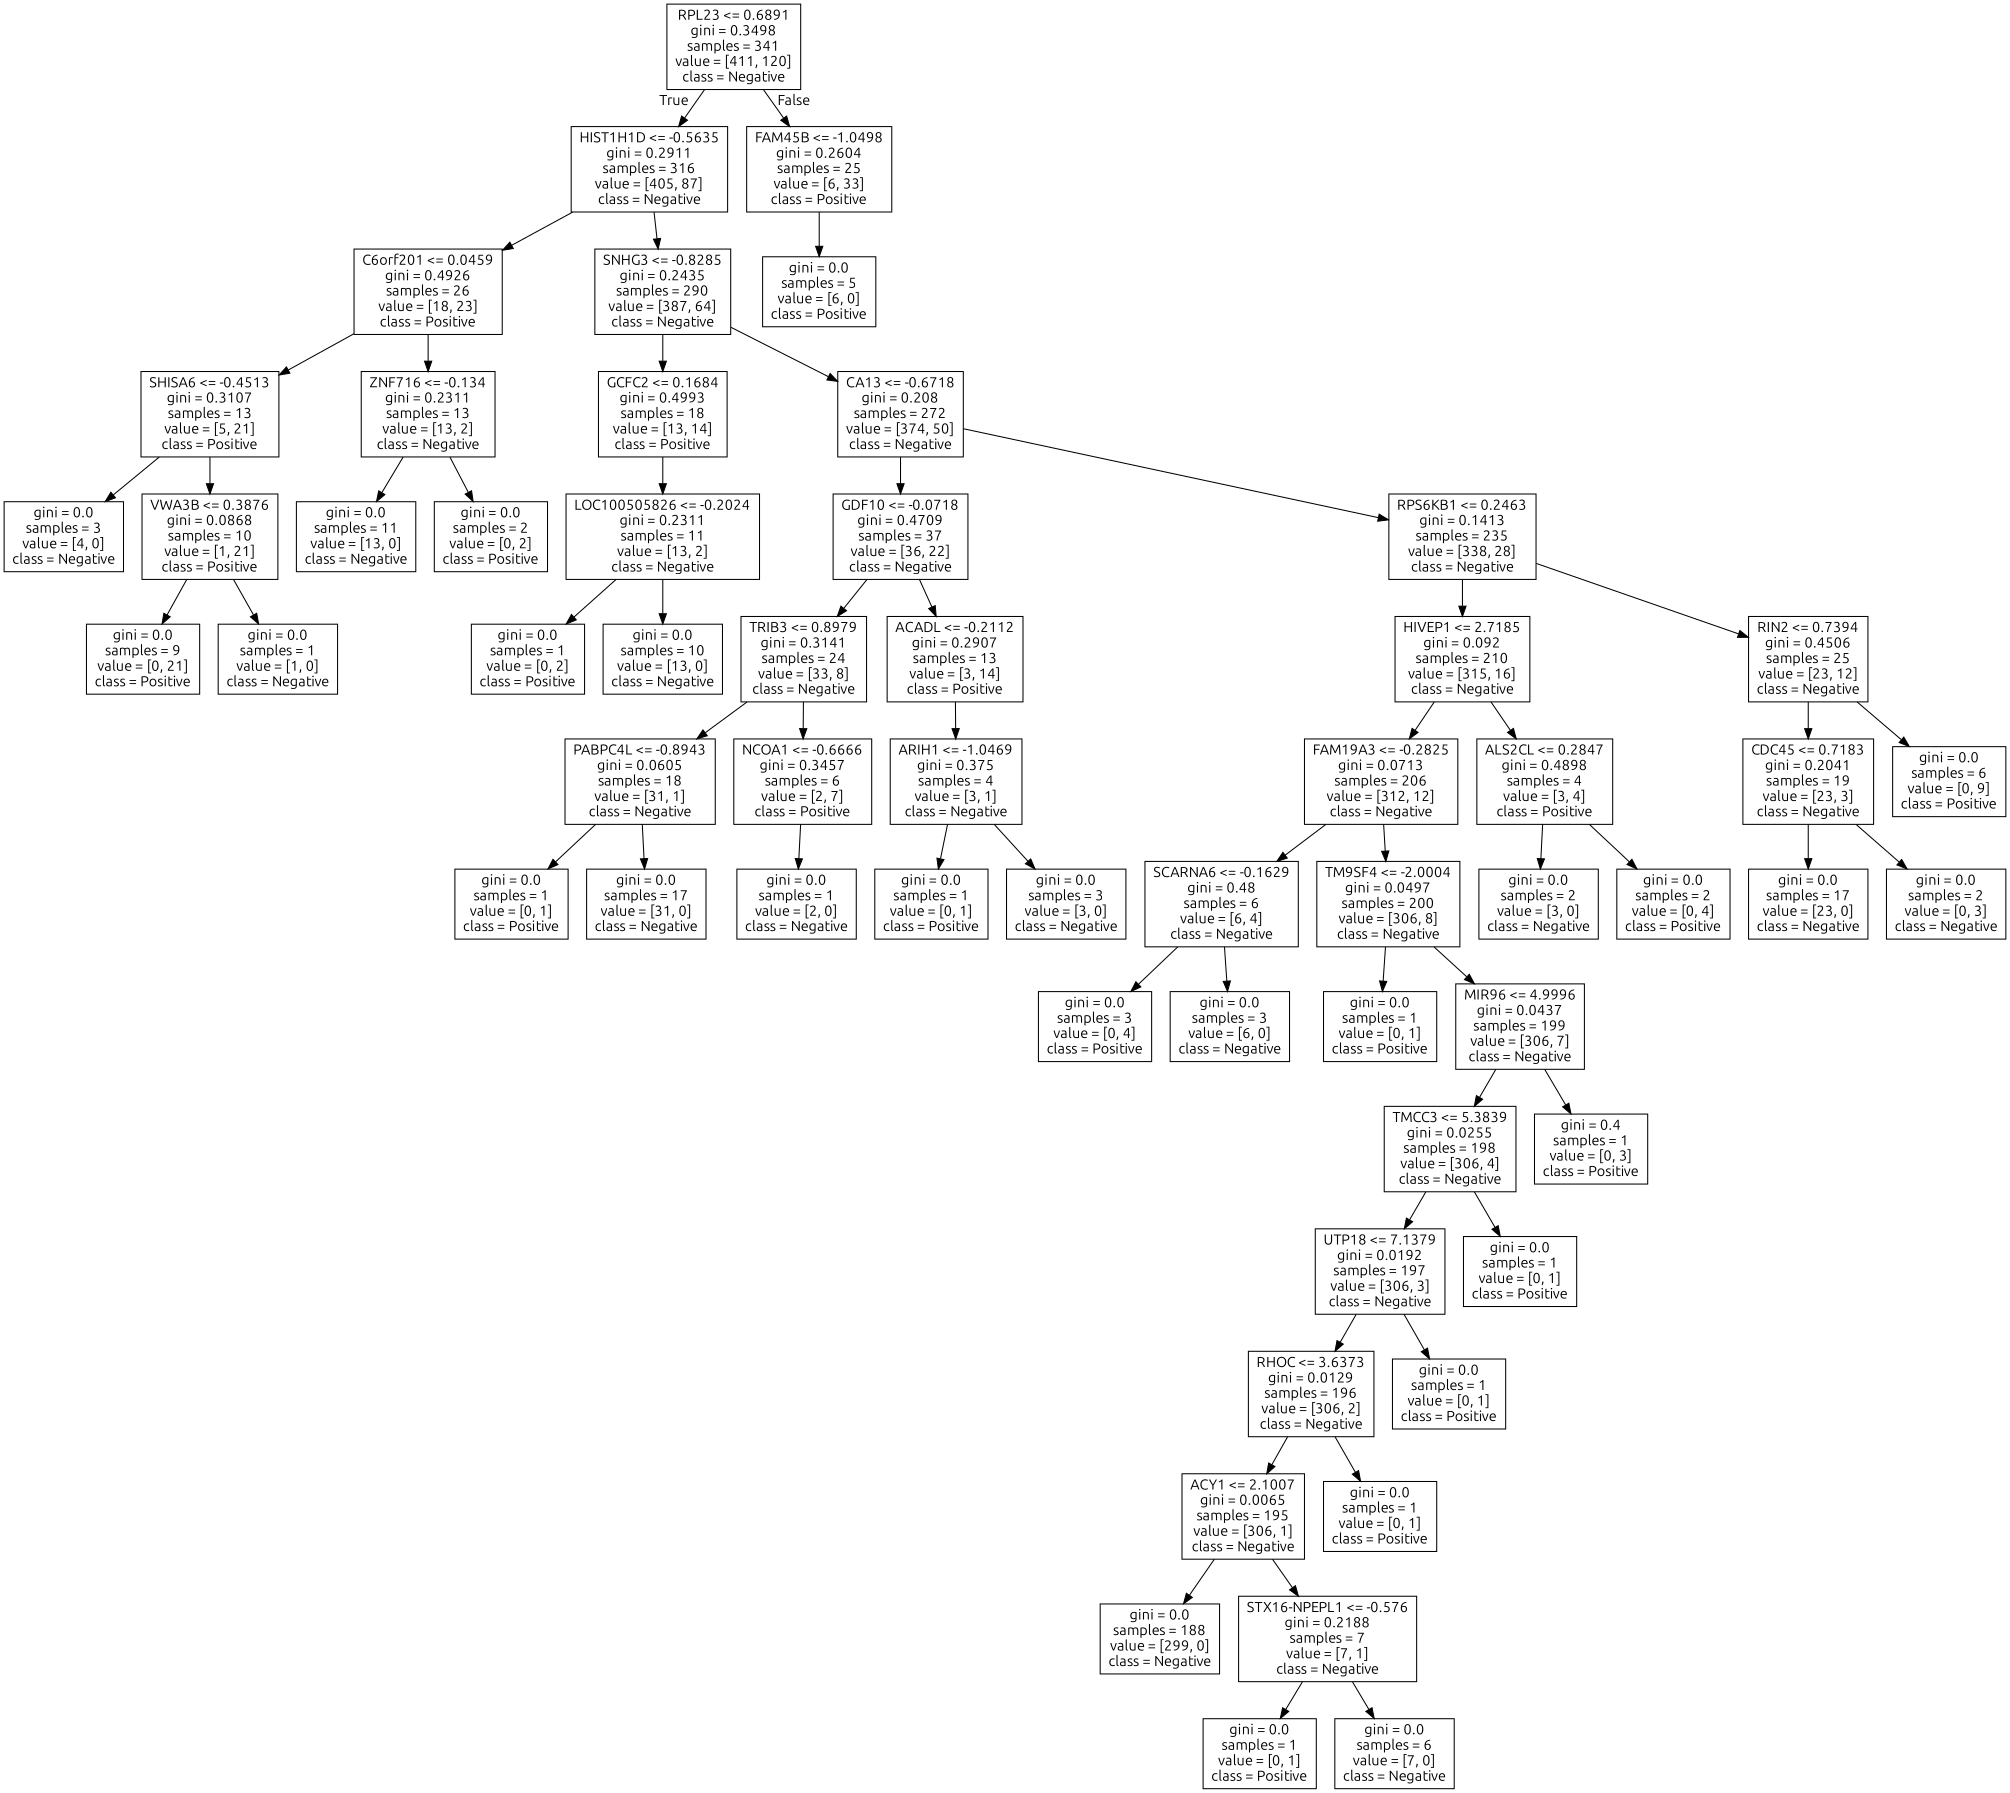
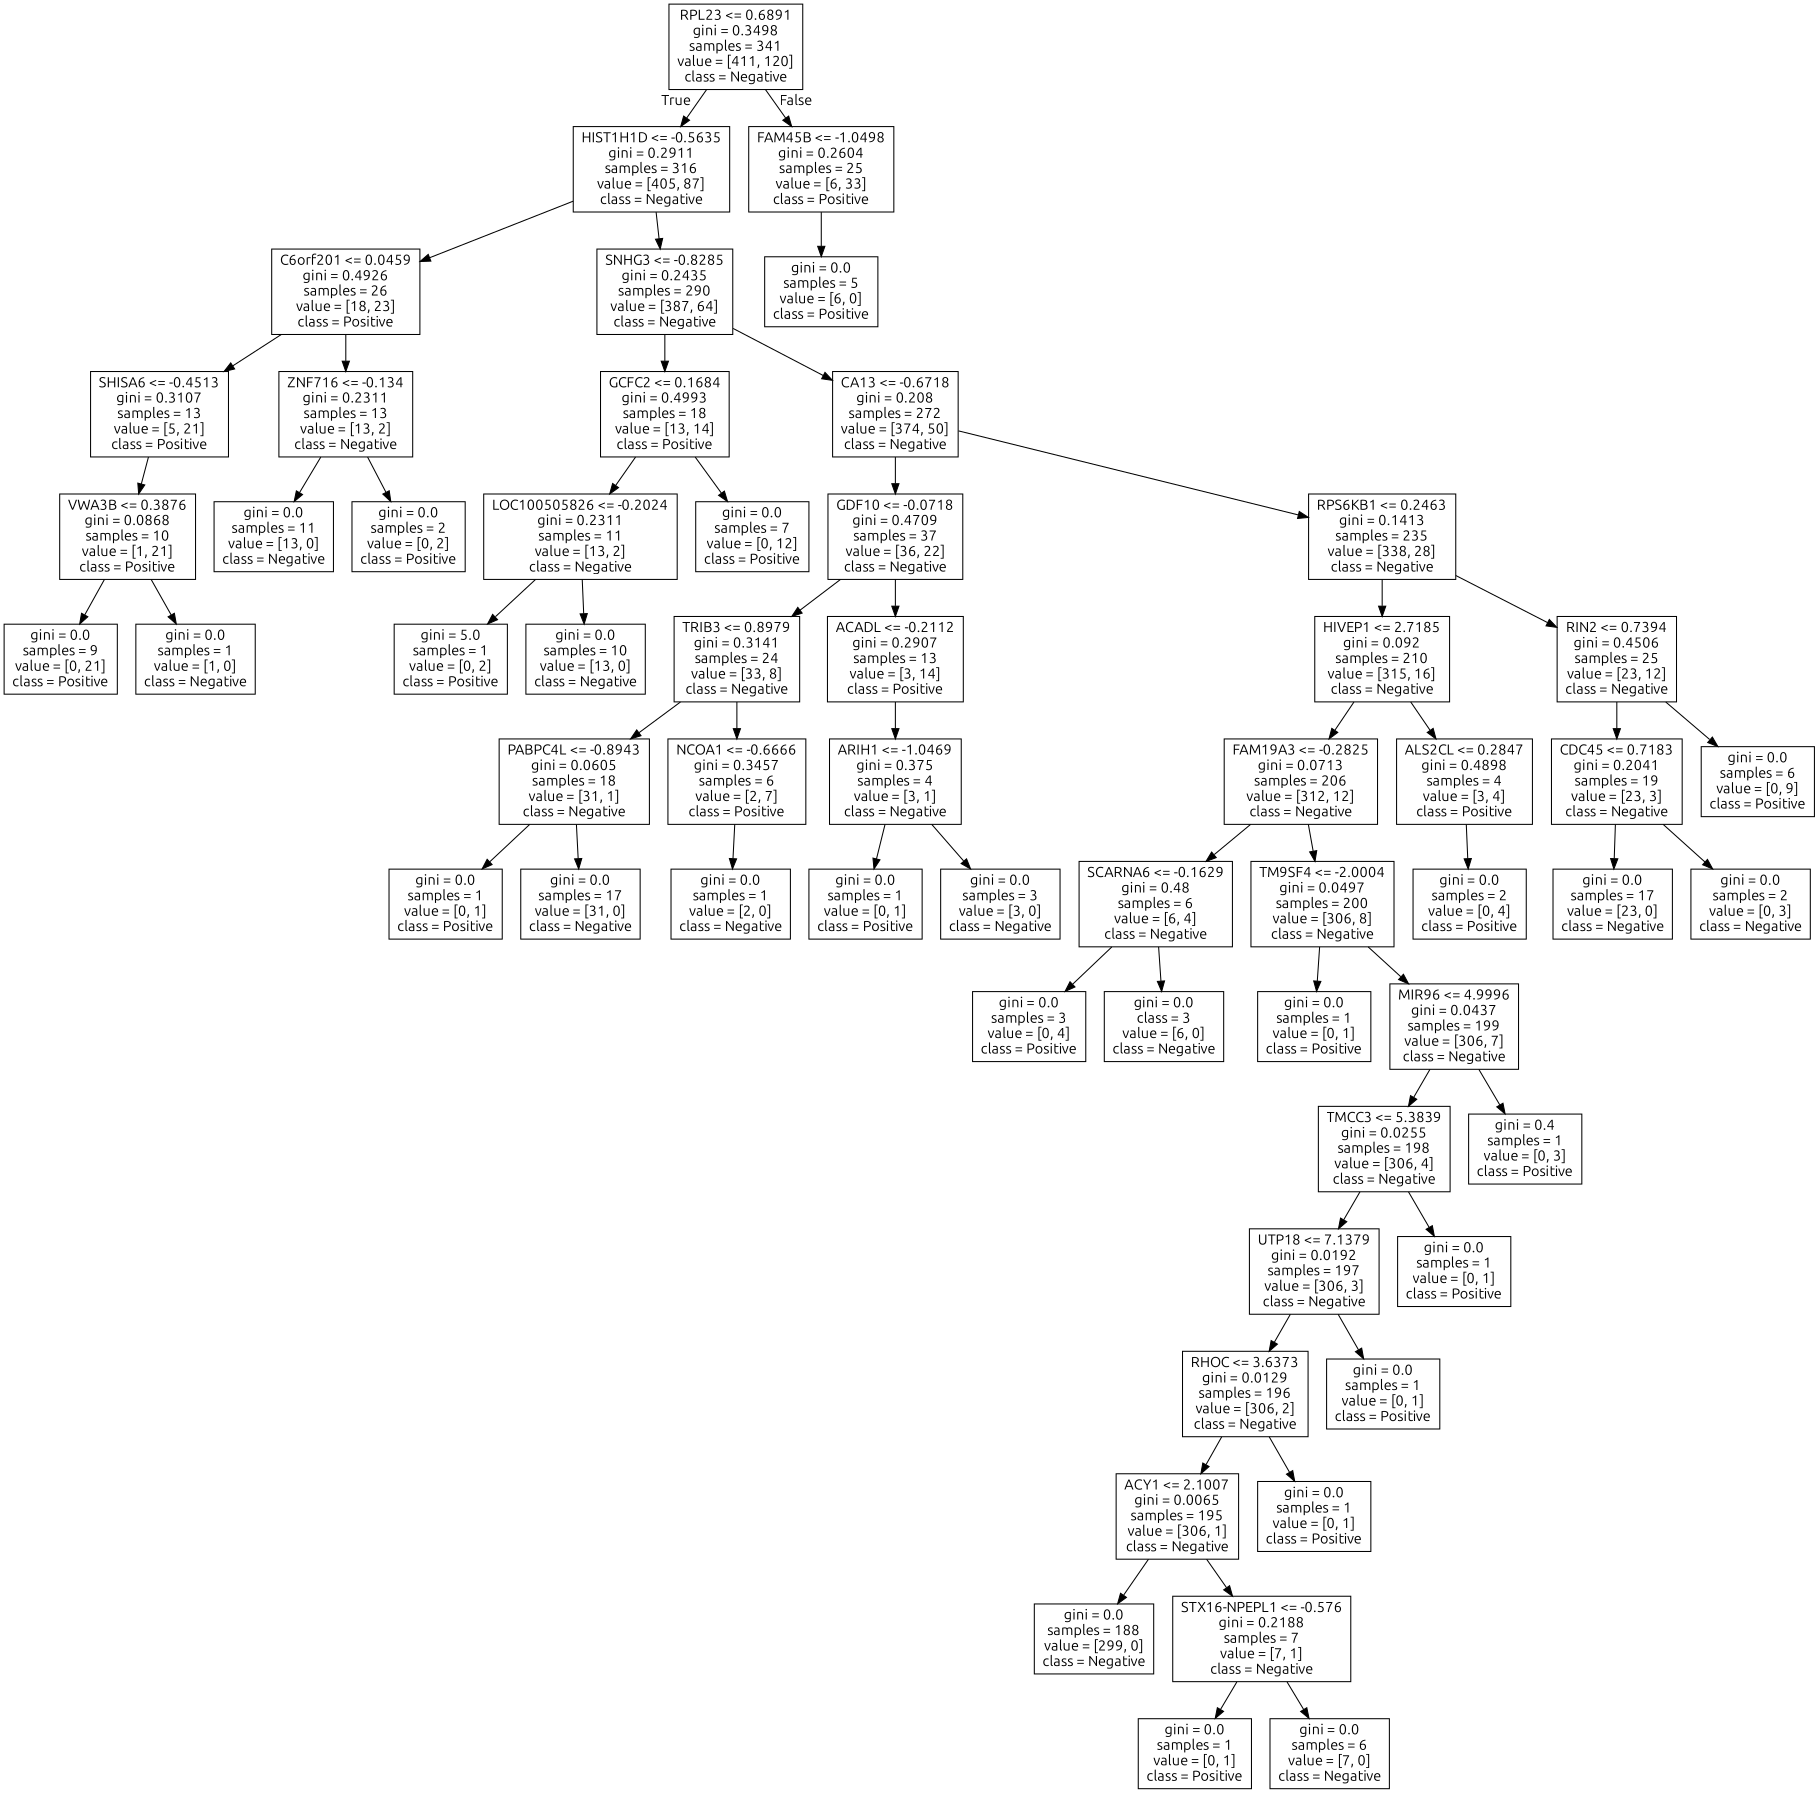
(64, 537) -> none
none -> (752, 537)
(528, 659) -> (451, 659)
(1539, 904) -> none
(1230, 1027) -> (1164, 1027)
